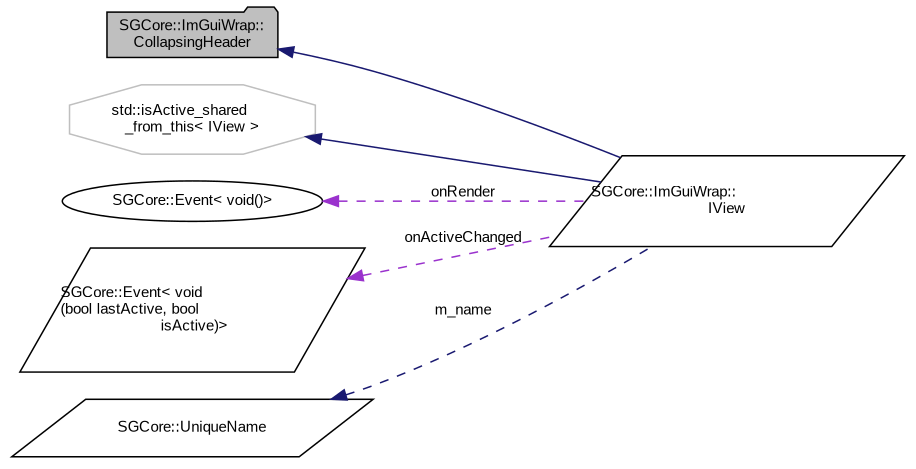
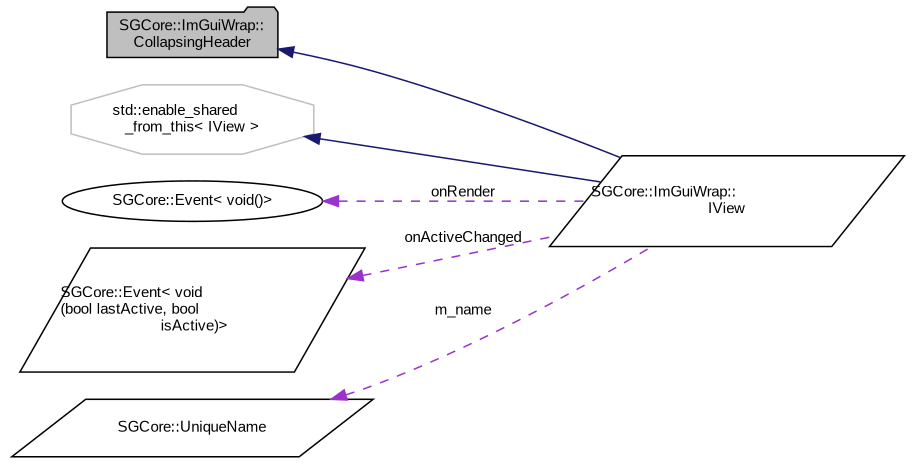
(192, 119) -> (192, 119)
(502, 328) -> (502, 328)
